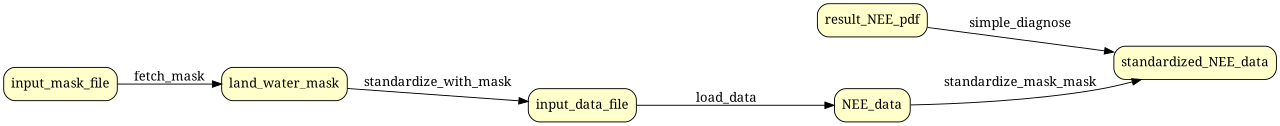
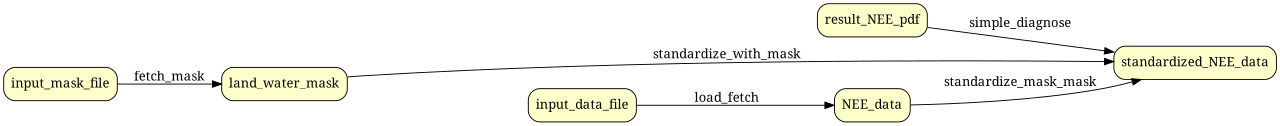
(433, 95) -> (726, 63)
(727, 98) -> (727, 98)
